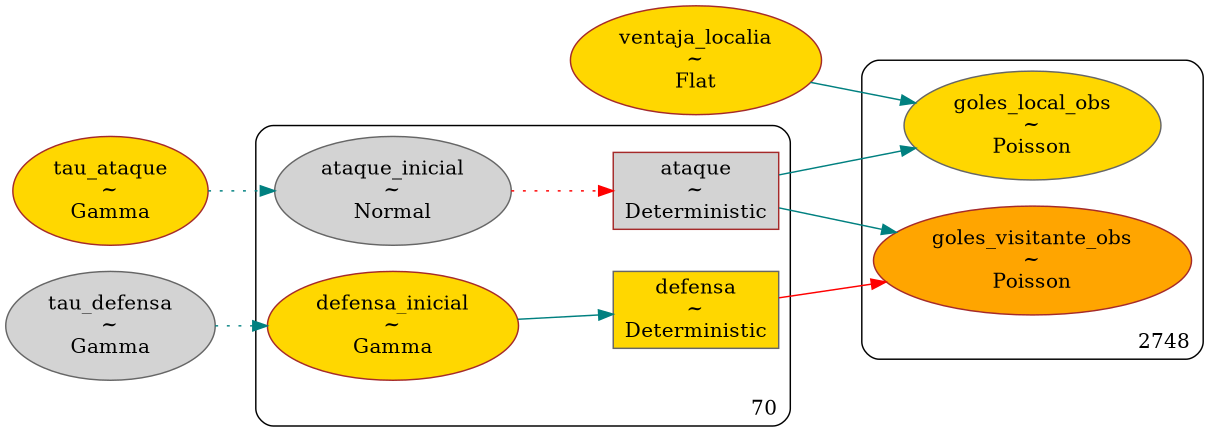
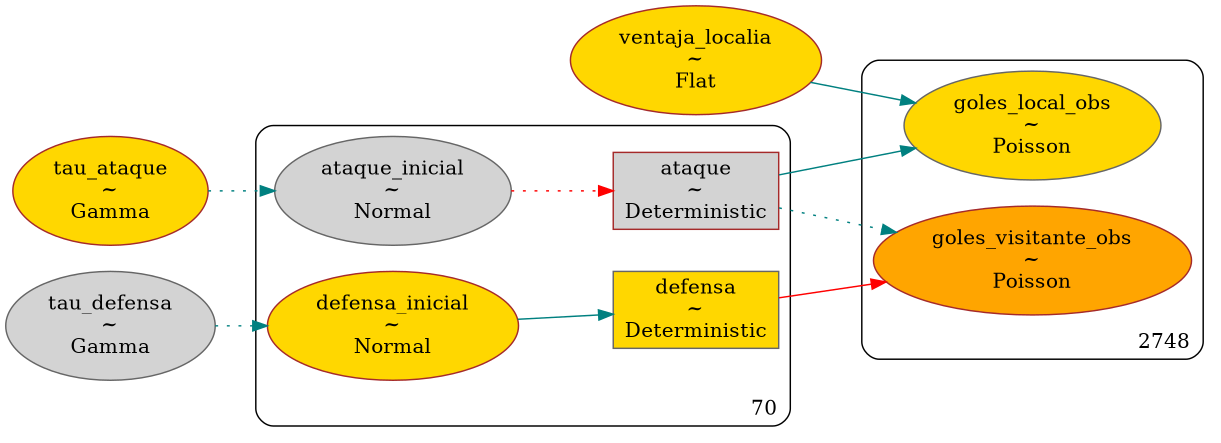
(830, 219) -> (830, 219)
(393, 326) -> (393, 326)
